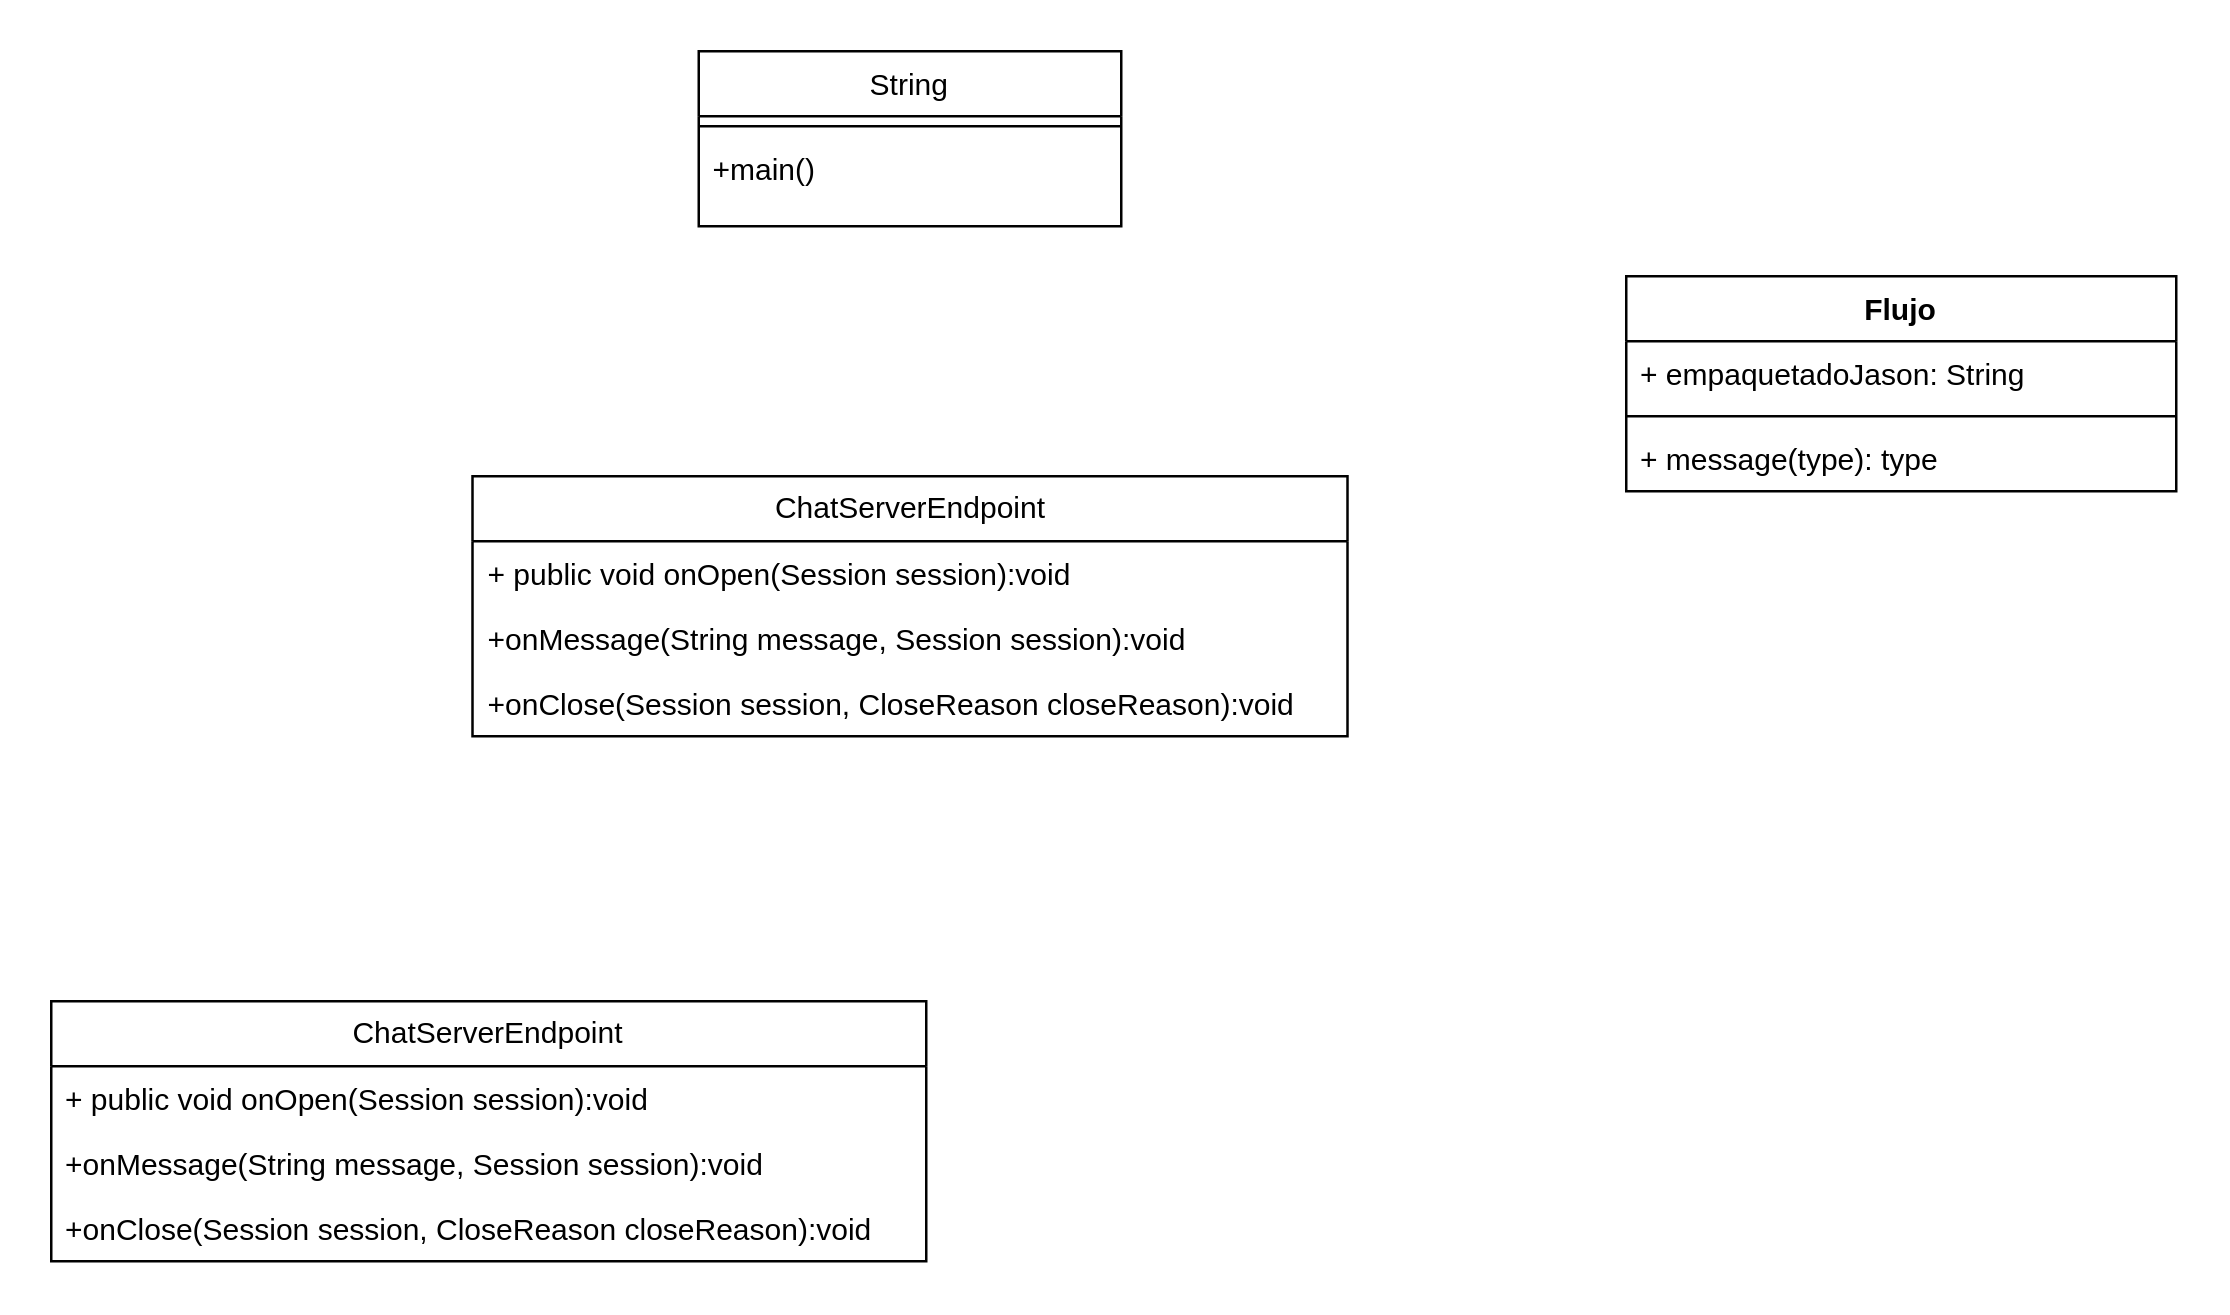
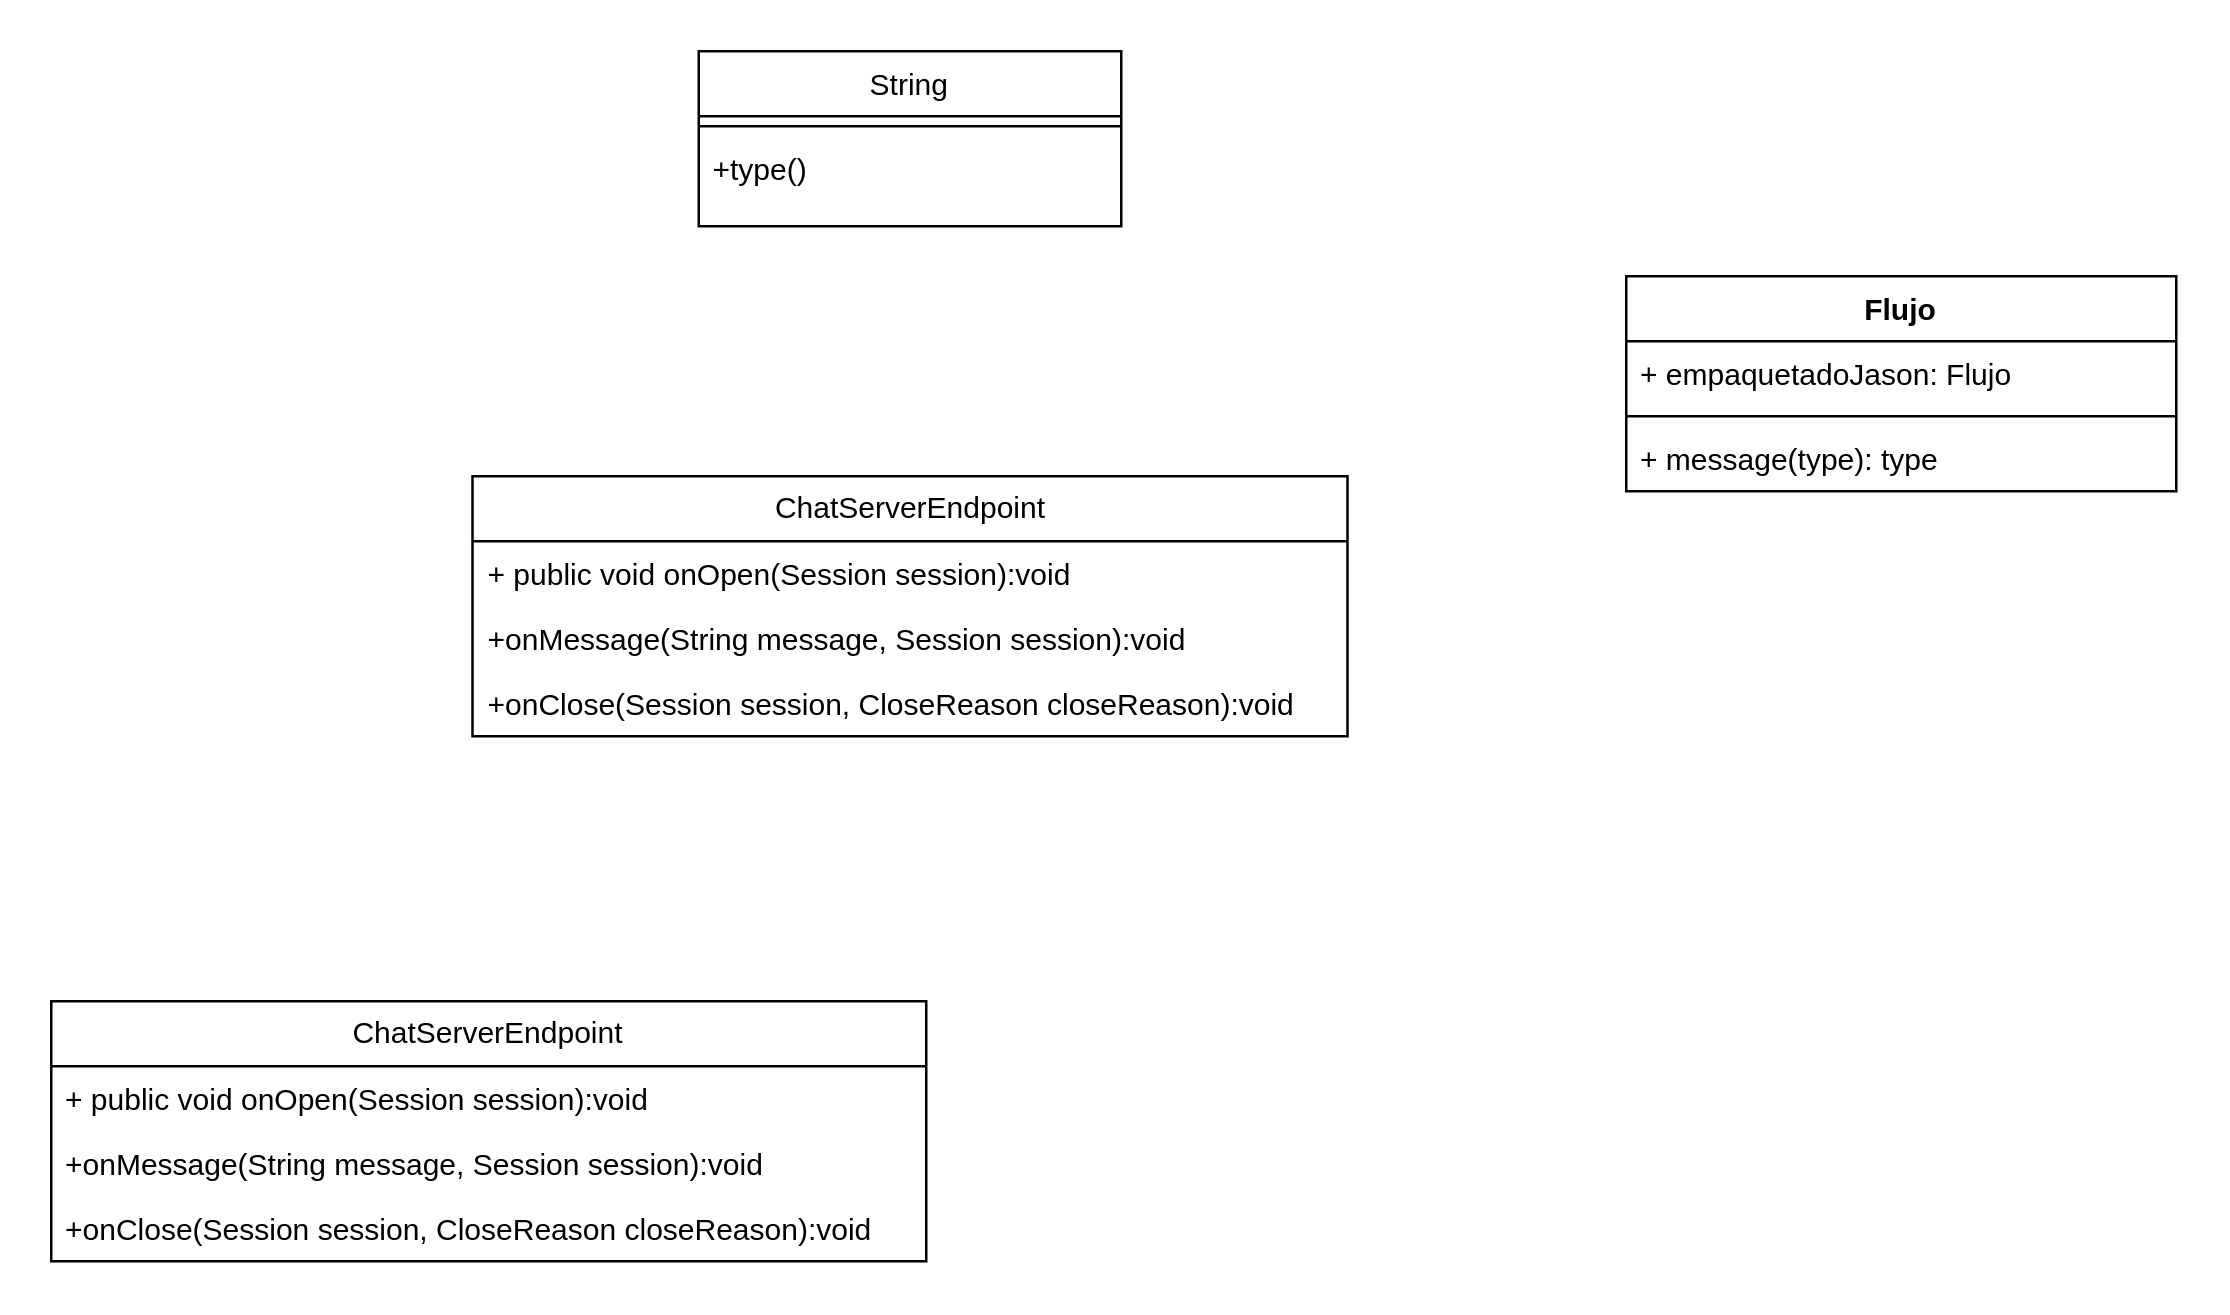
(767, 170) -> (771, 170)
(1844, 377) -> (1836, 377)
